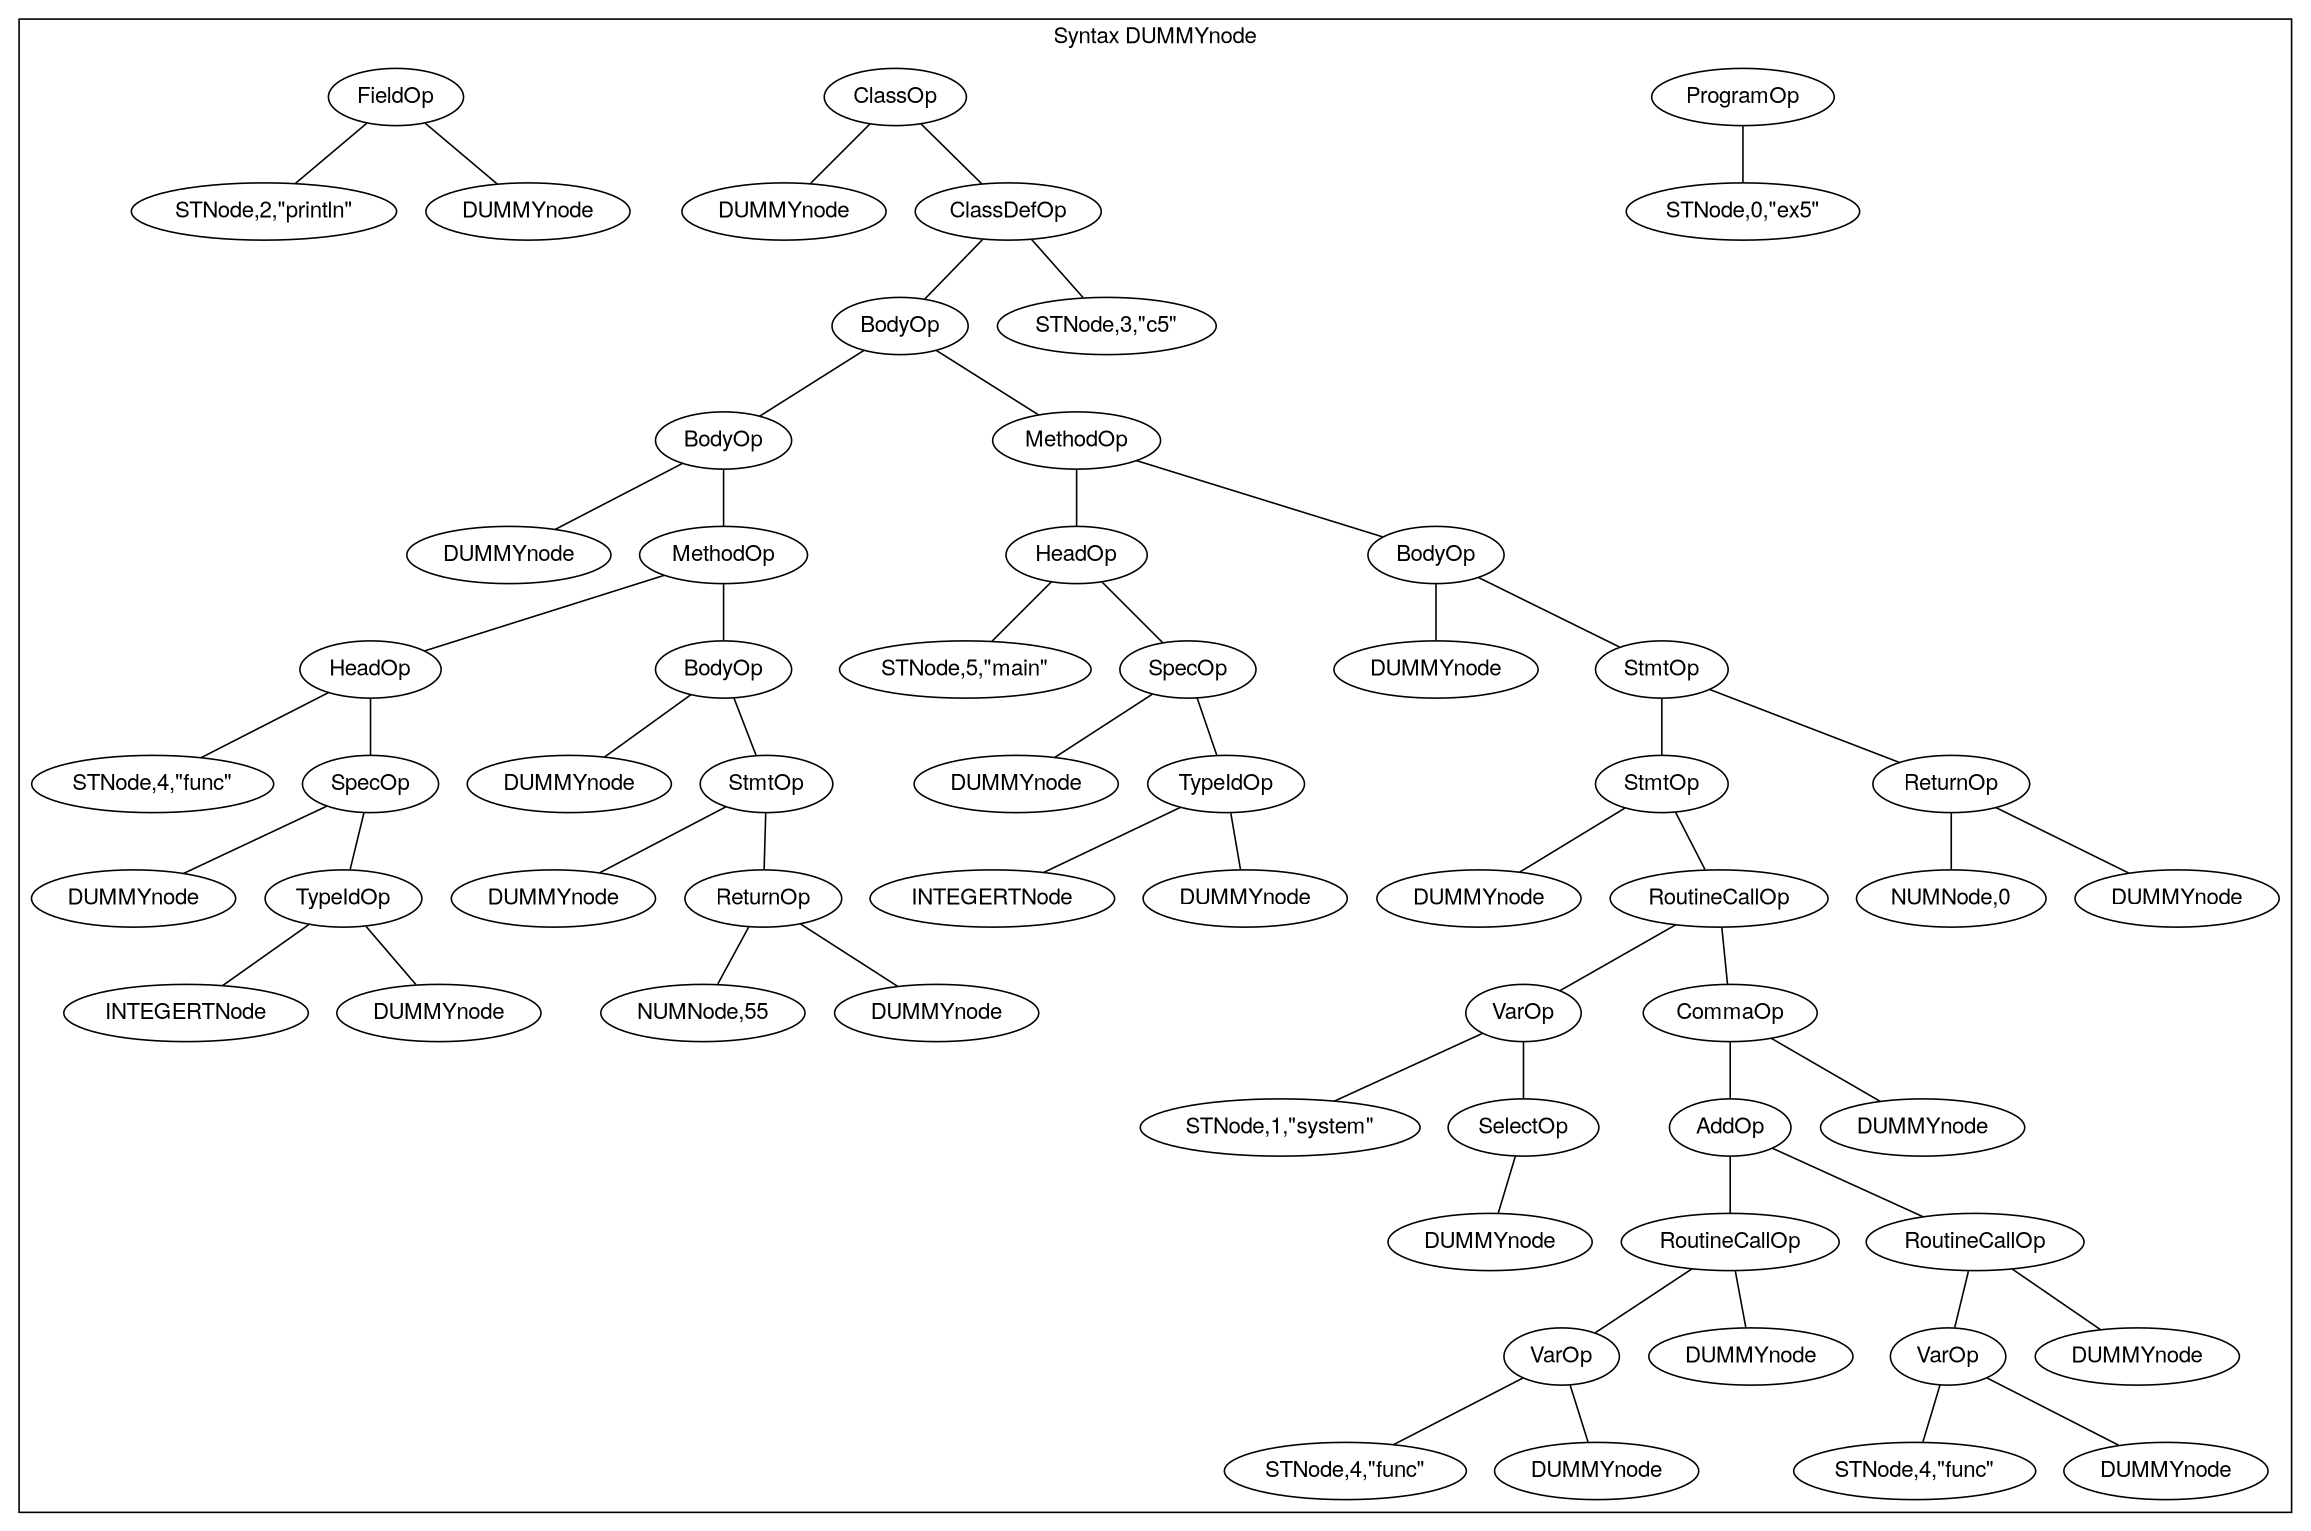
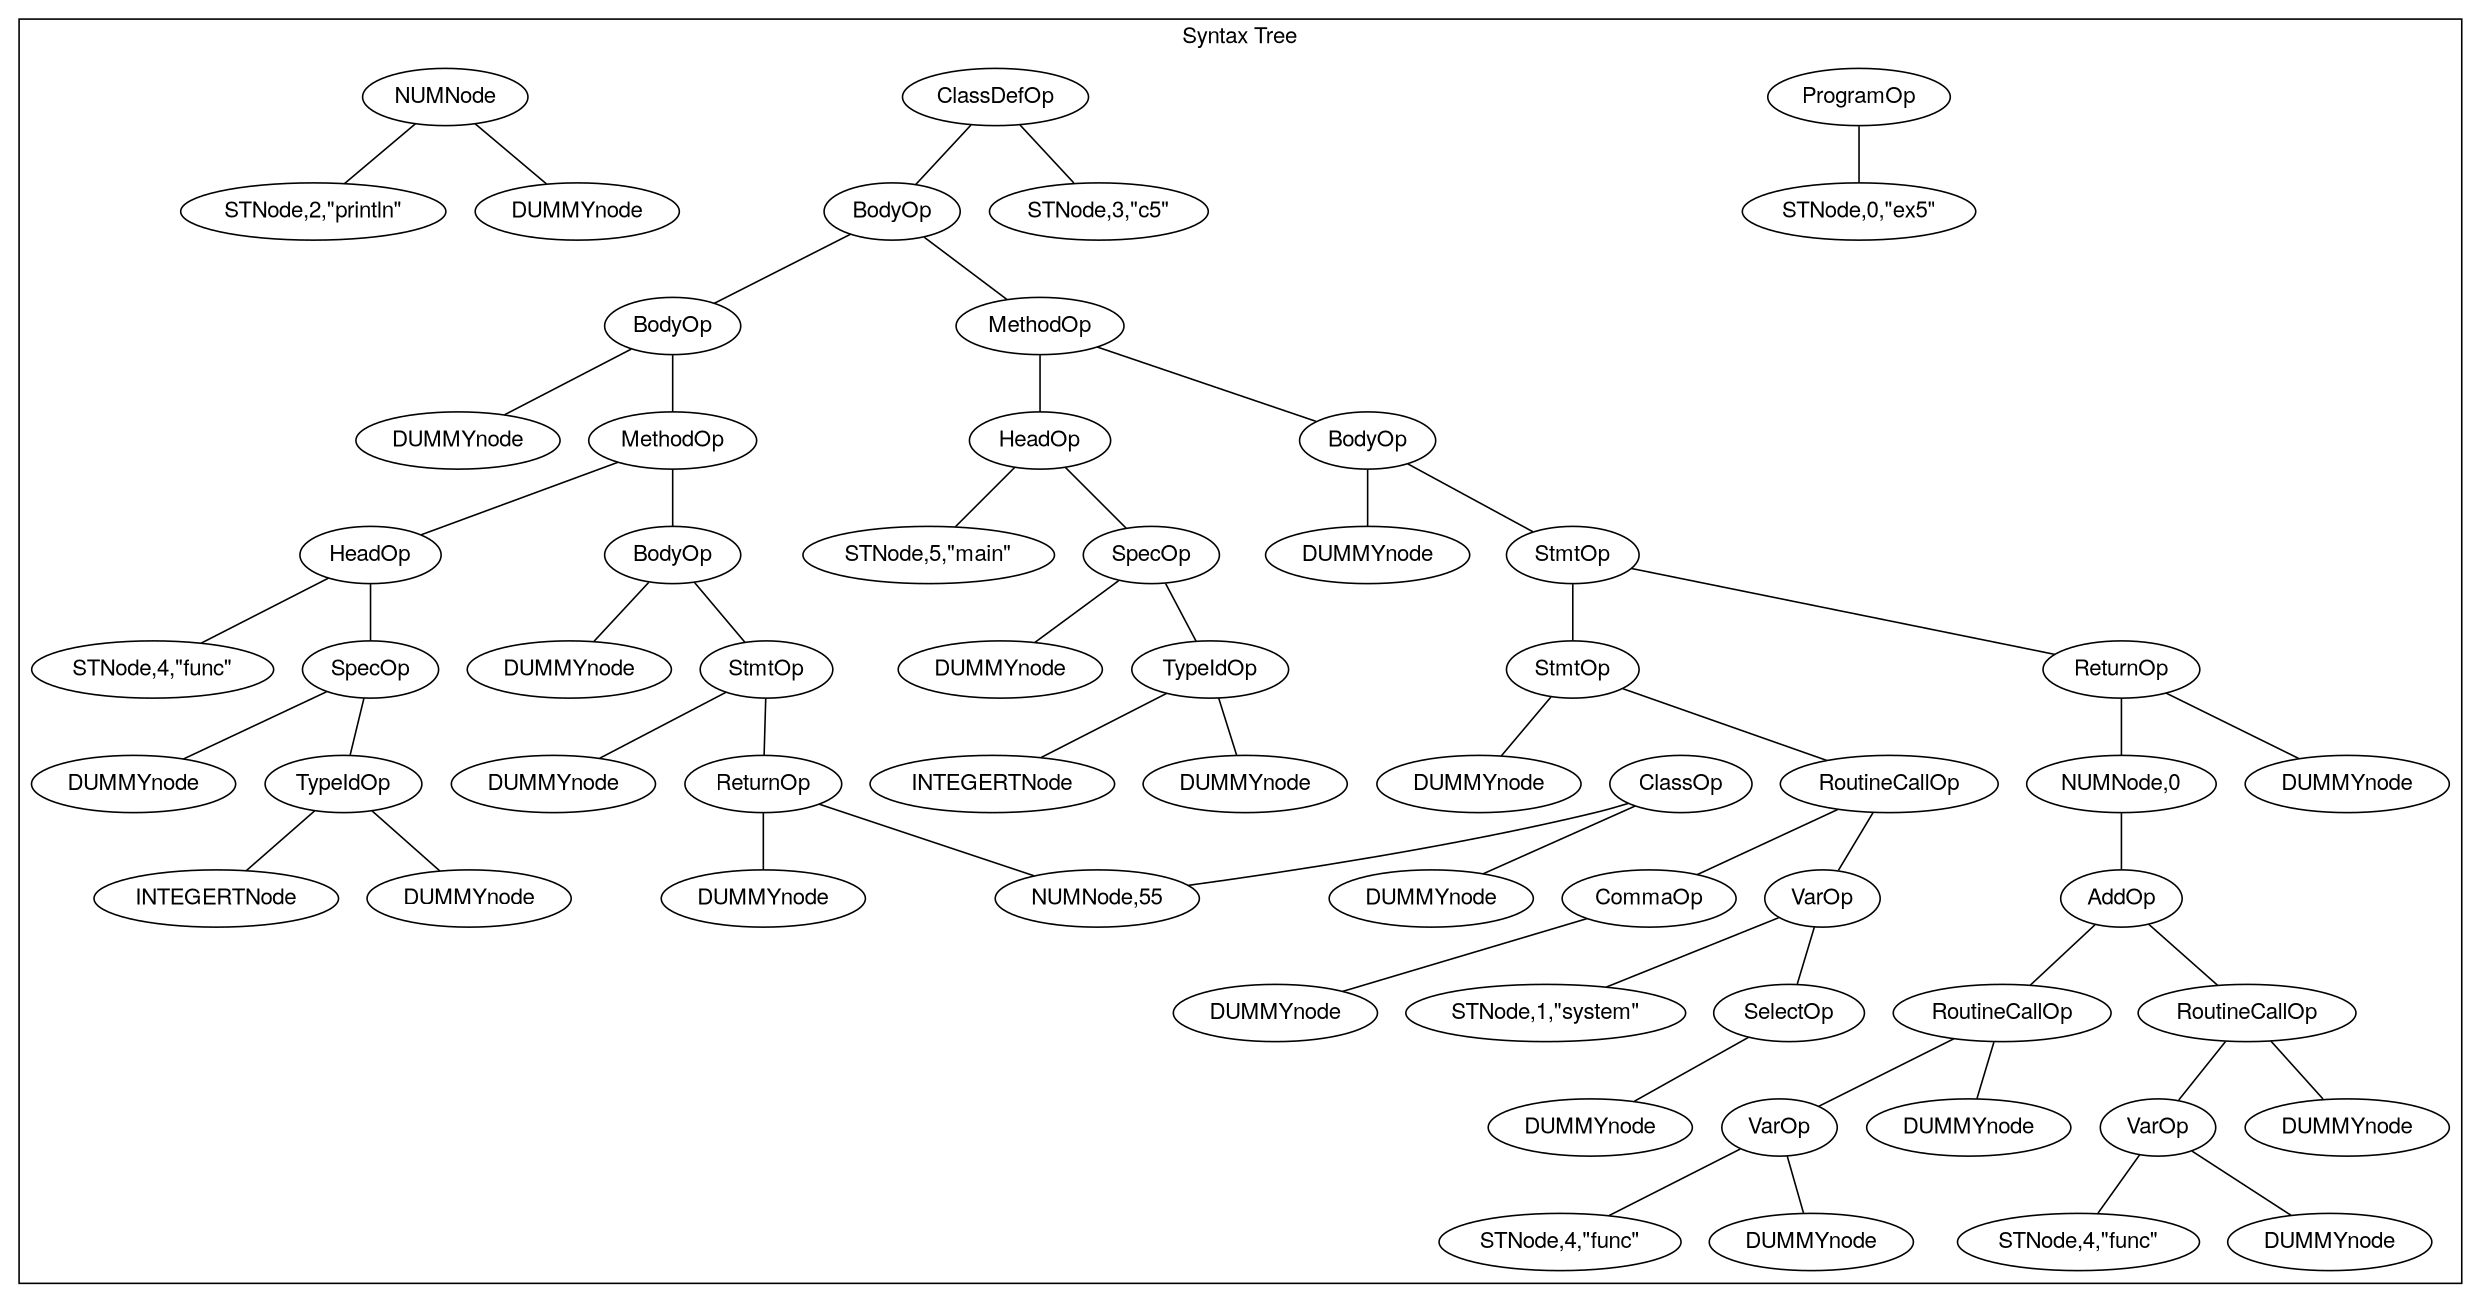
(1155, 37) -> (1240, 37)
(396, 97) -> (445, 97)
(951, 154) -> (1409, 851)
(1730, 1070) -> (2121, 841)
